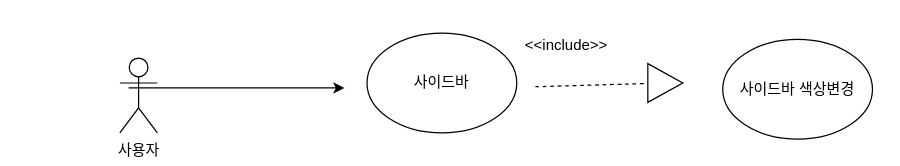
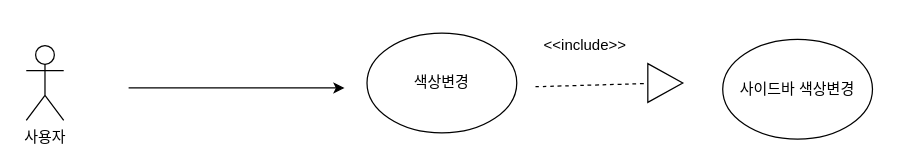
(567, 45) -> (586, 45)
(442, 83) -> (442, 83)
(138, 96) -> (44, 83)
